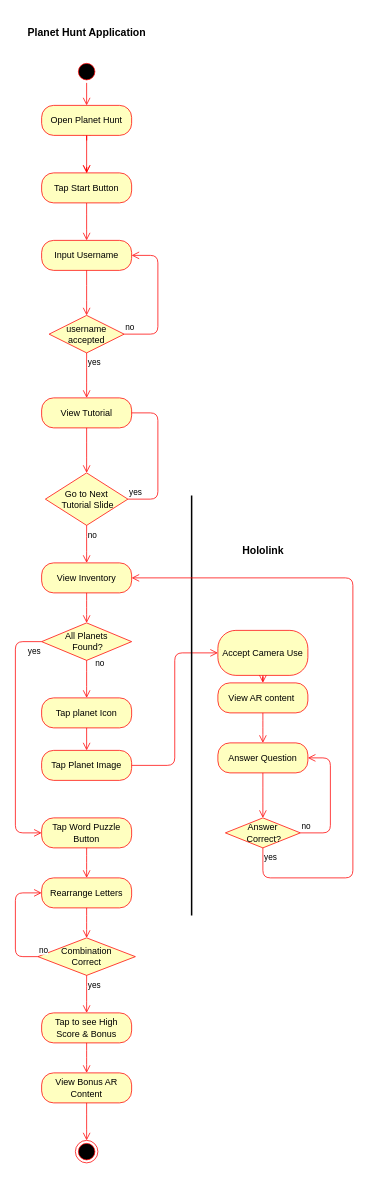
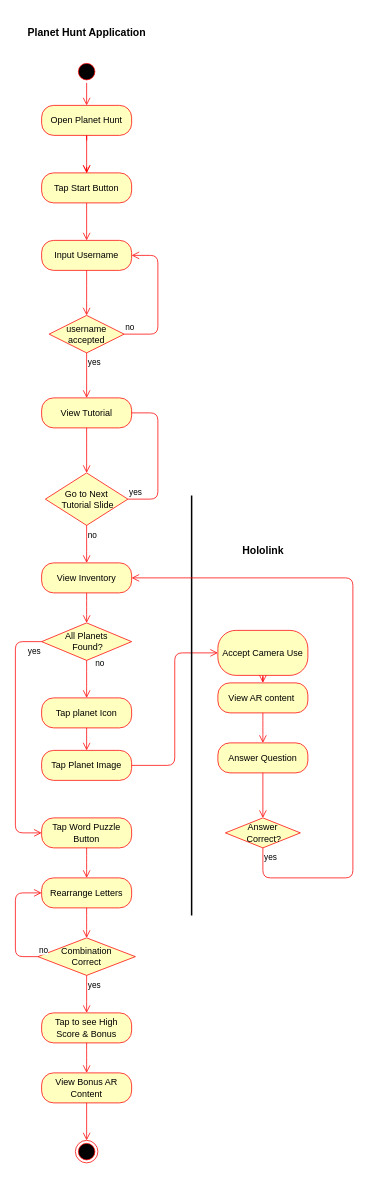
(330, 800) -> none
